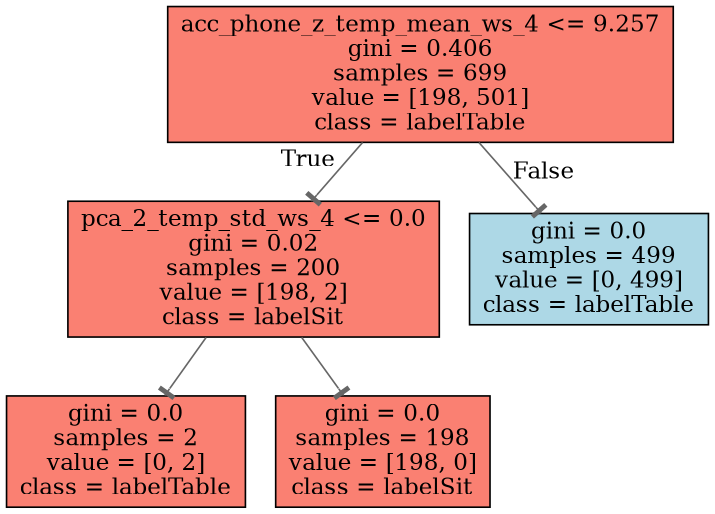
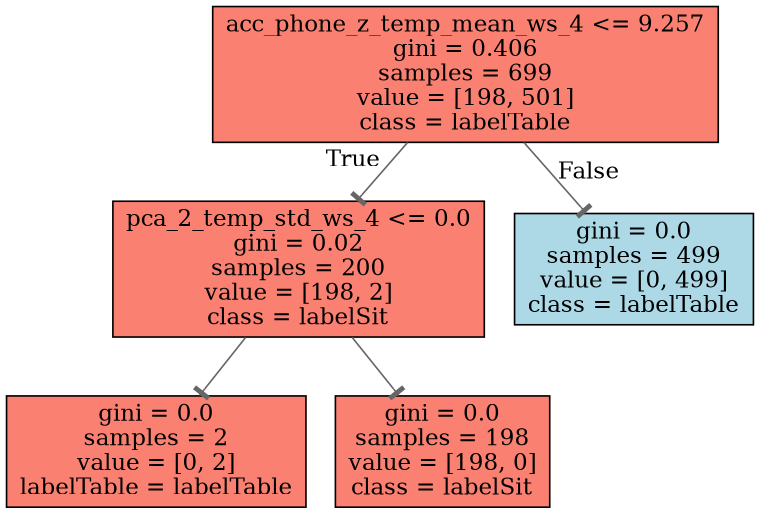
(126, 452) -> (156, 452)
